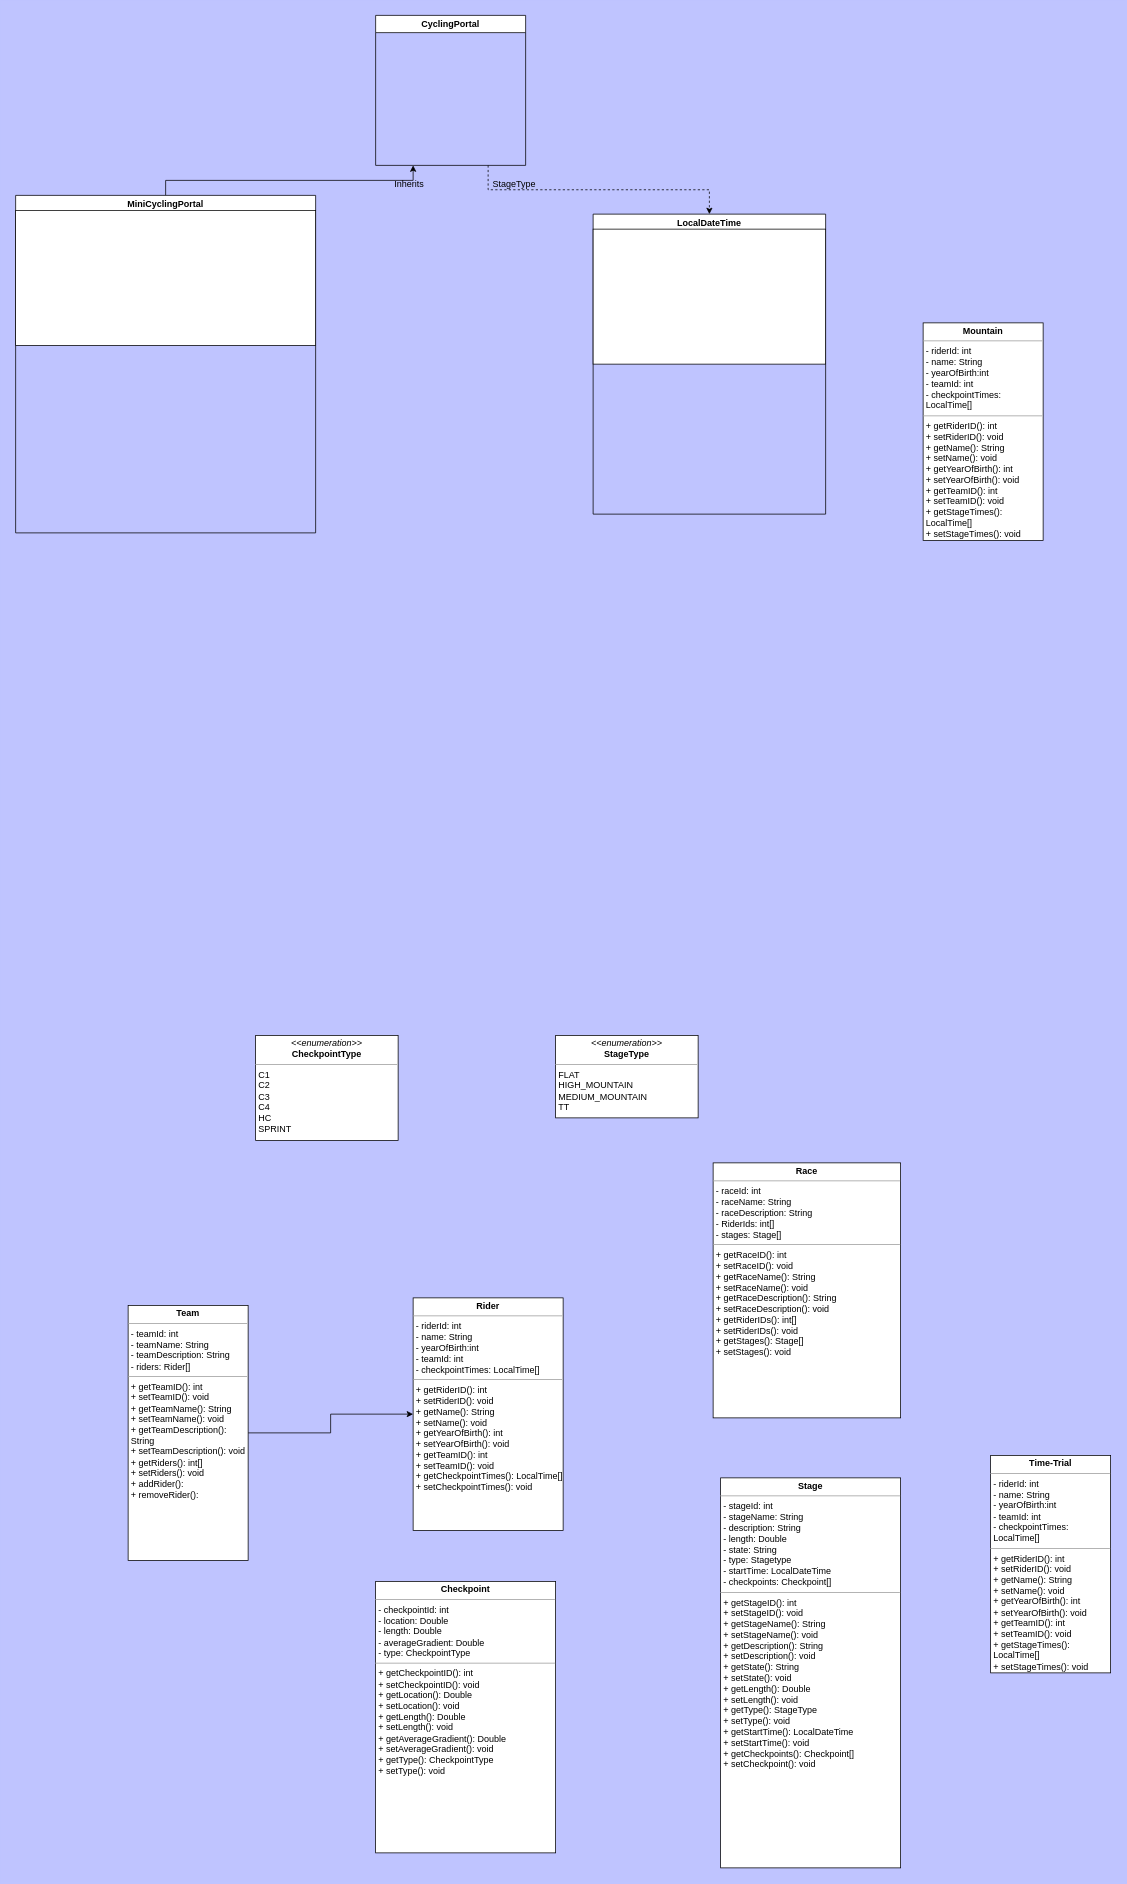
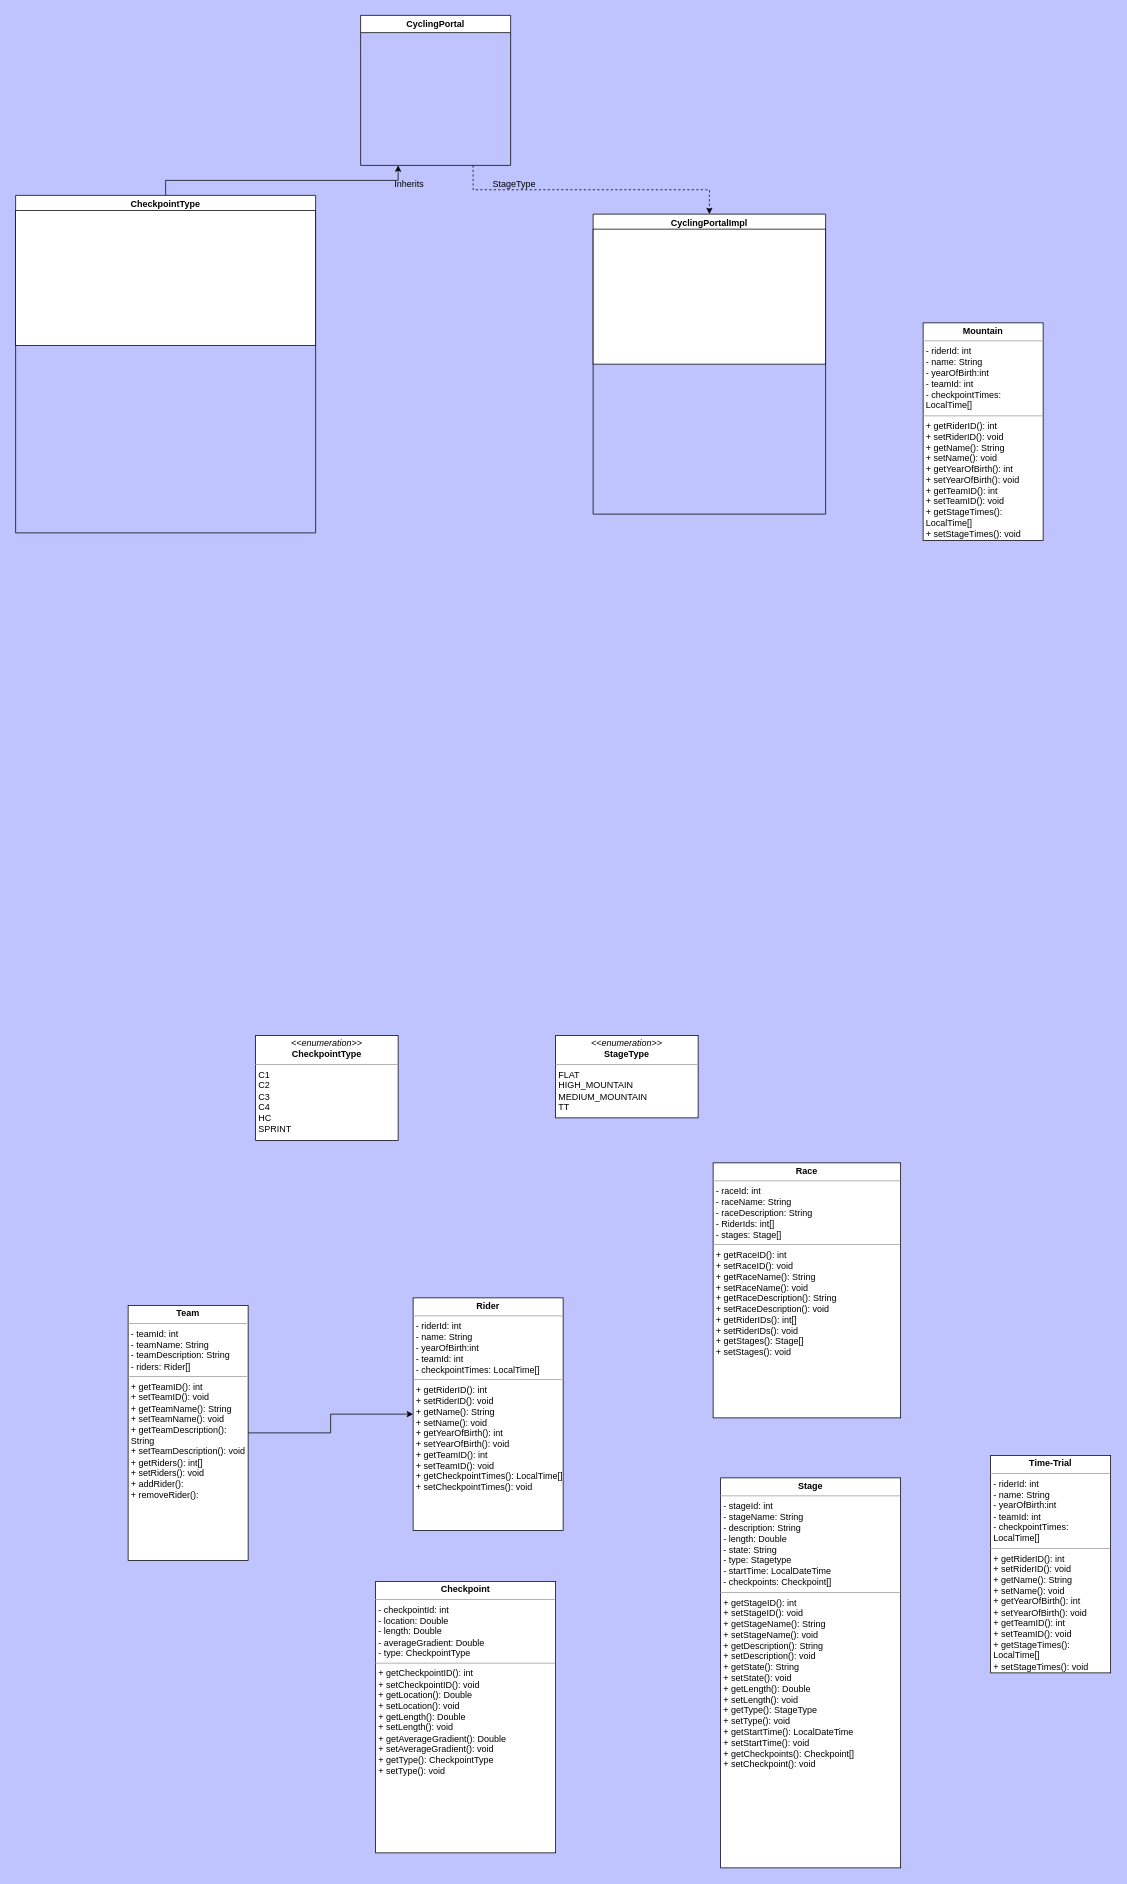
(450, 90) -> (435, 90)
(165, 204) -> (165, 204)
(709, 223) -> (709, 223)
